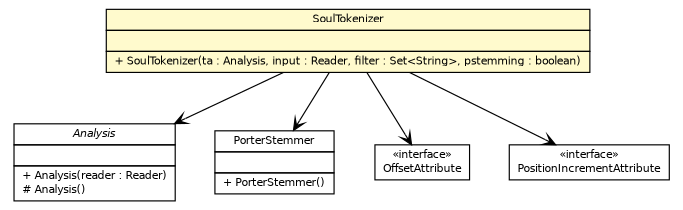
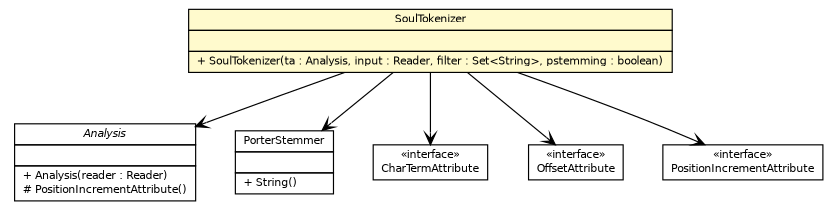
none -> (430, 162)
(274, 183) -> (270, 183)
(54, 190) -> (105, 190)
